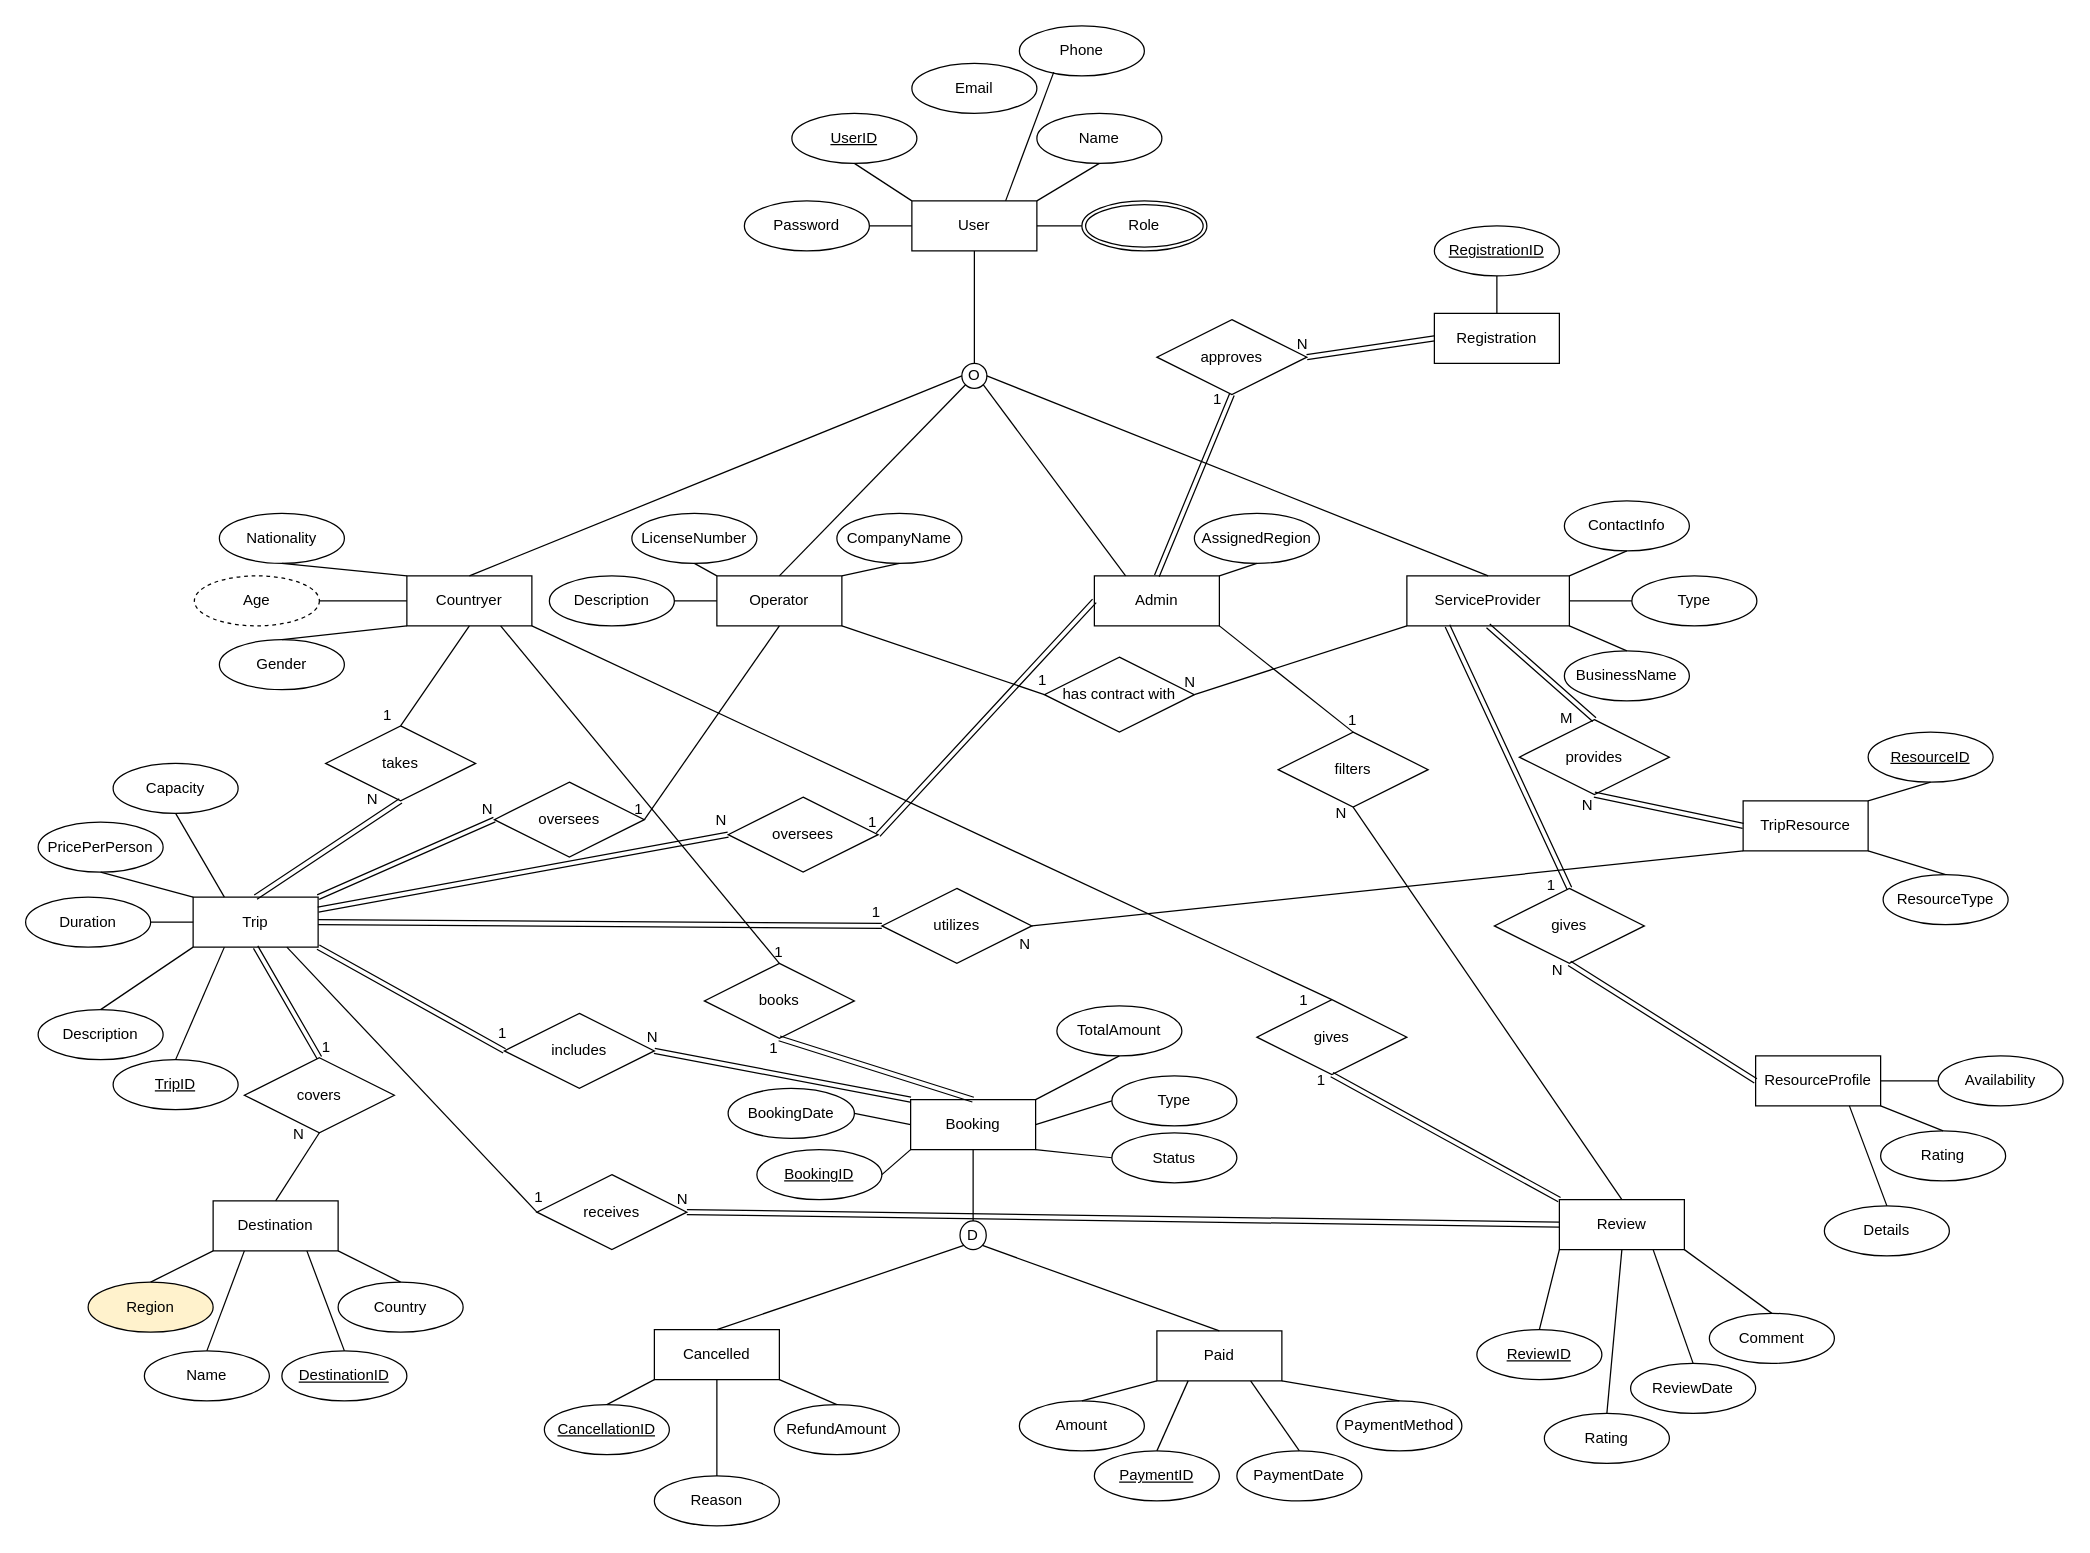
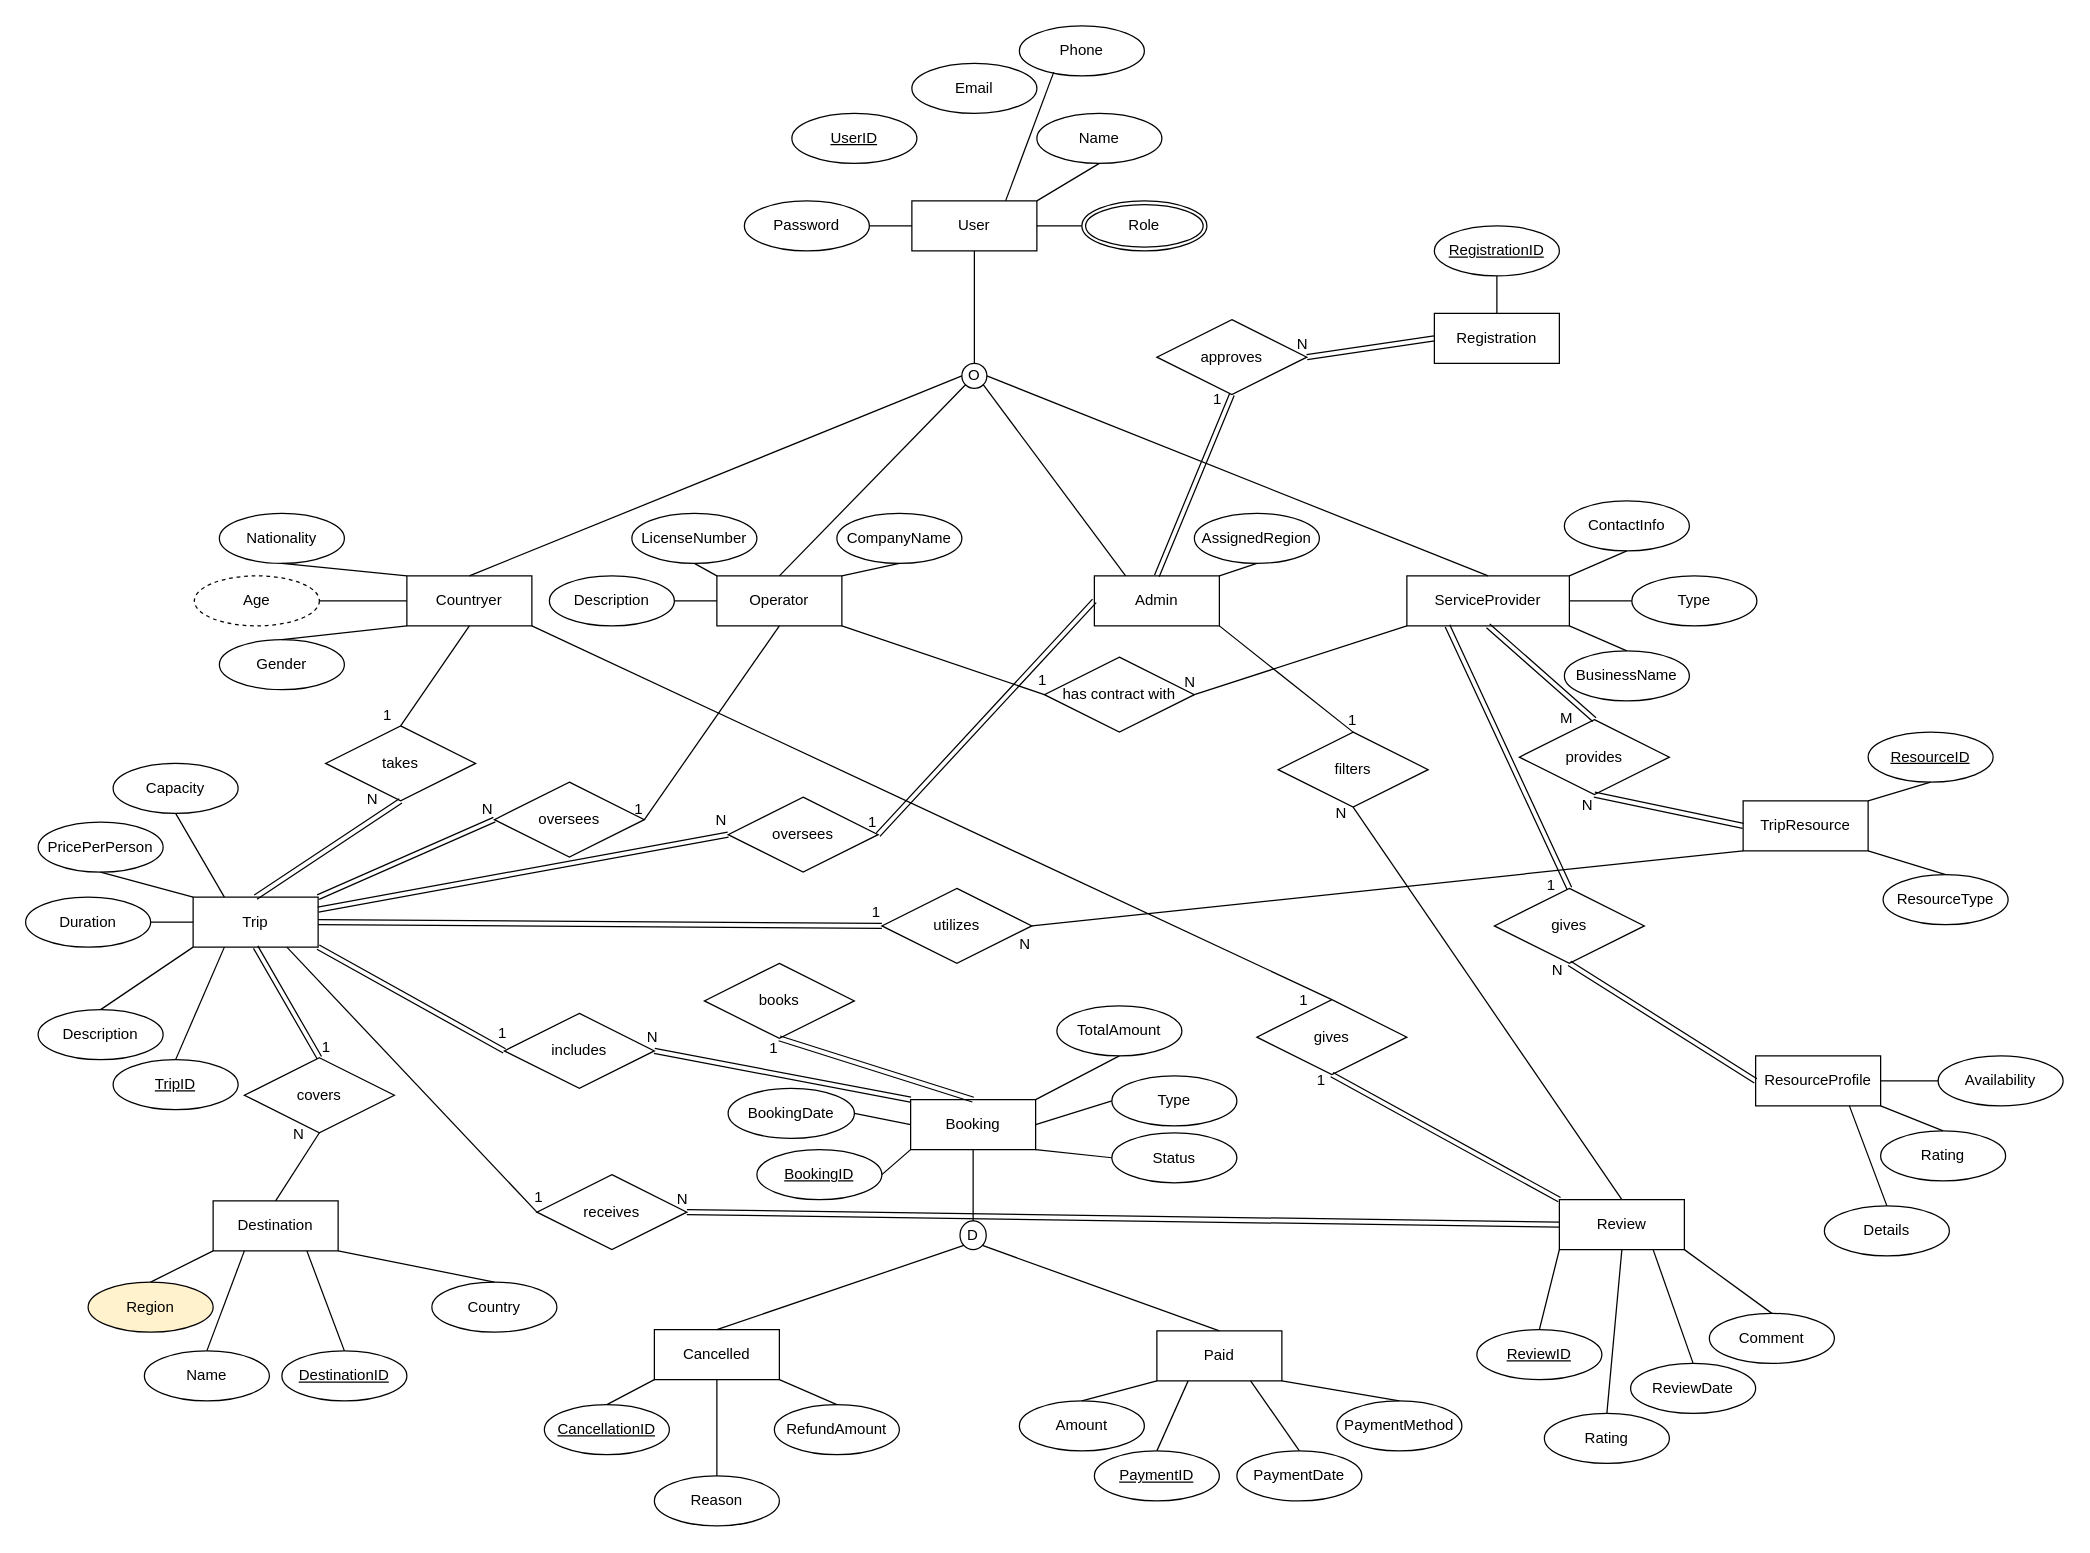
(883, 182) -> none
(640, 794) -> none
(401, 1307) -> (494, 1307)
